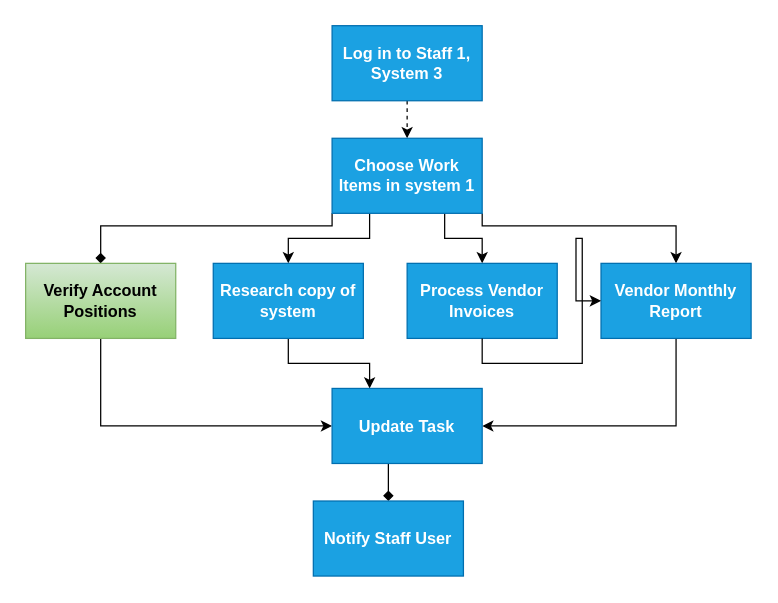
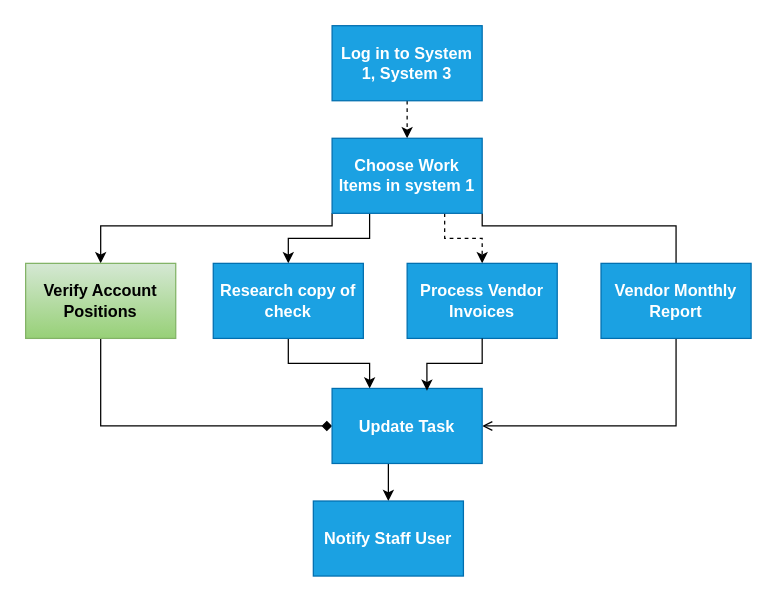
(407, 63) -> (407, 63)
(459, 238) -> (459, 238)
(101, 252) -> (101, 253)
(676, 253) -> (676, 256)
(288, 301) -> (288, 301)
(582, 309) -> (446, 363)
(322, 426) -> (321, 426)
(492, 426) -> (490, 426)
(388, 490) -> (388, 491)
